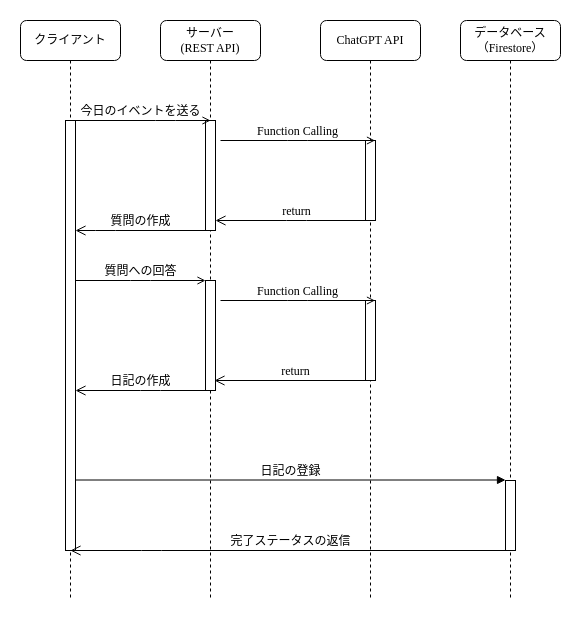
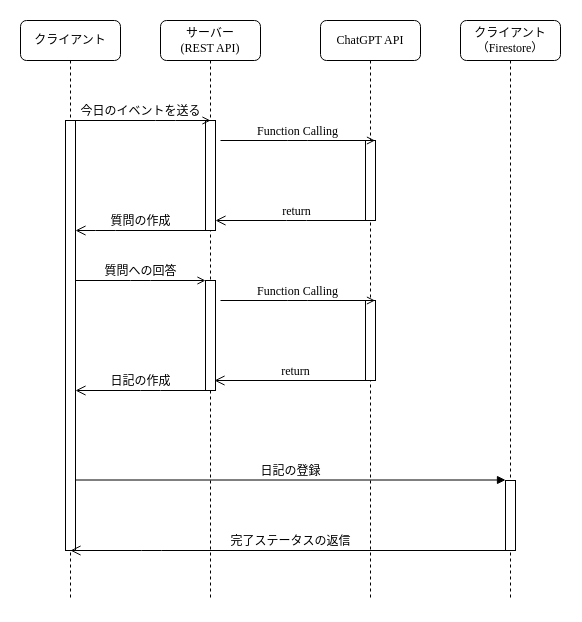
(511, 41) -> (511, 41)
